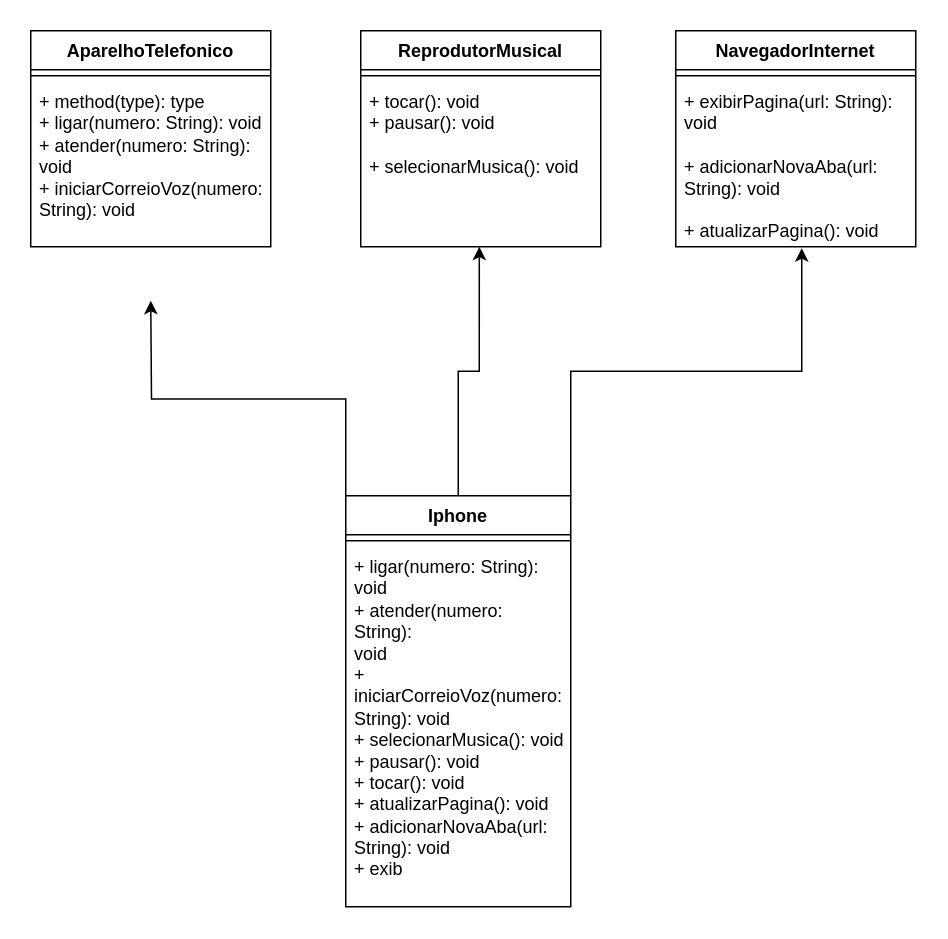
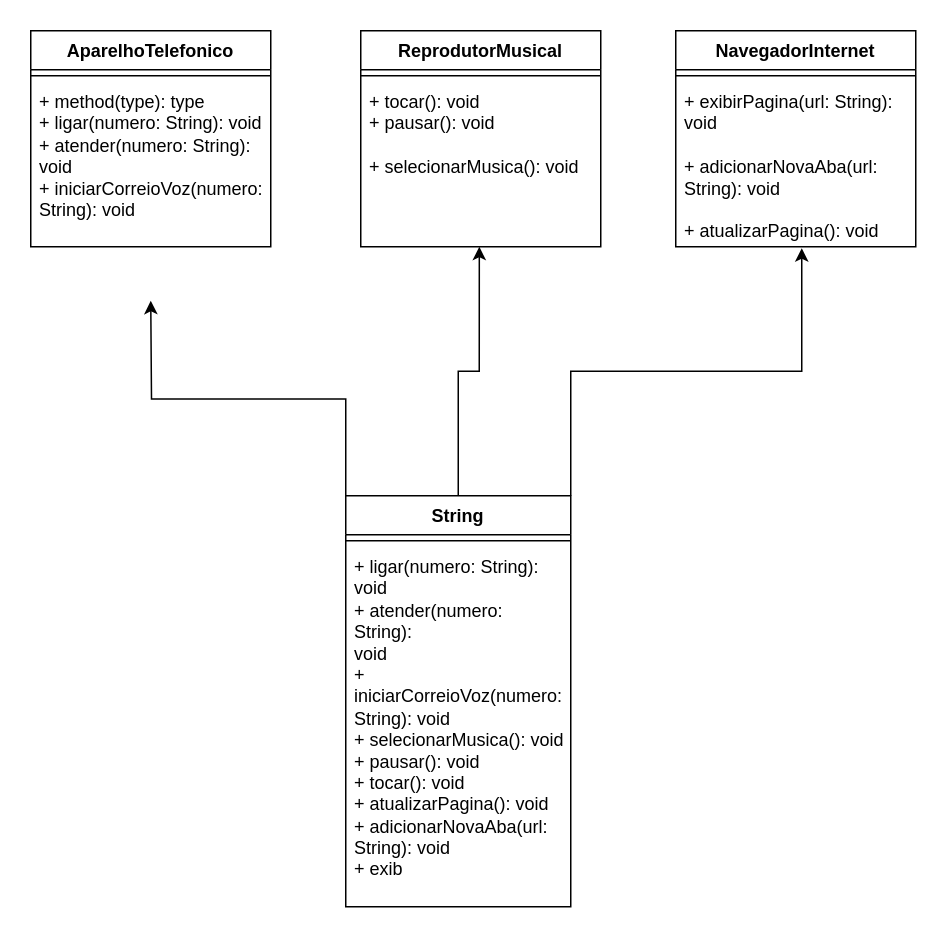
(458, 517) -> (458, 517)
